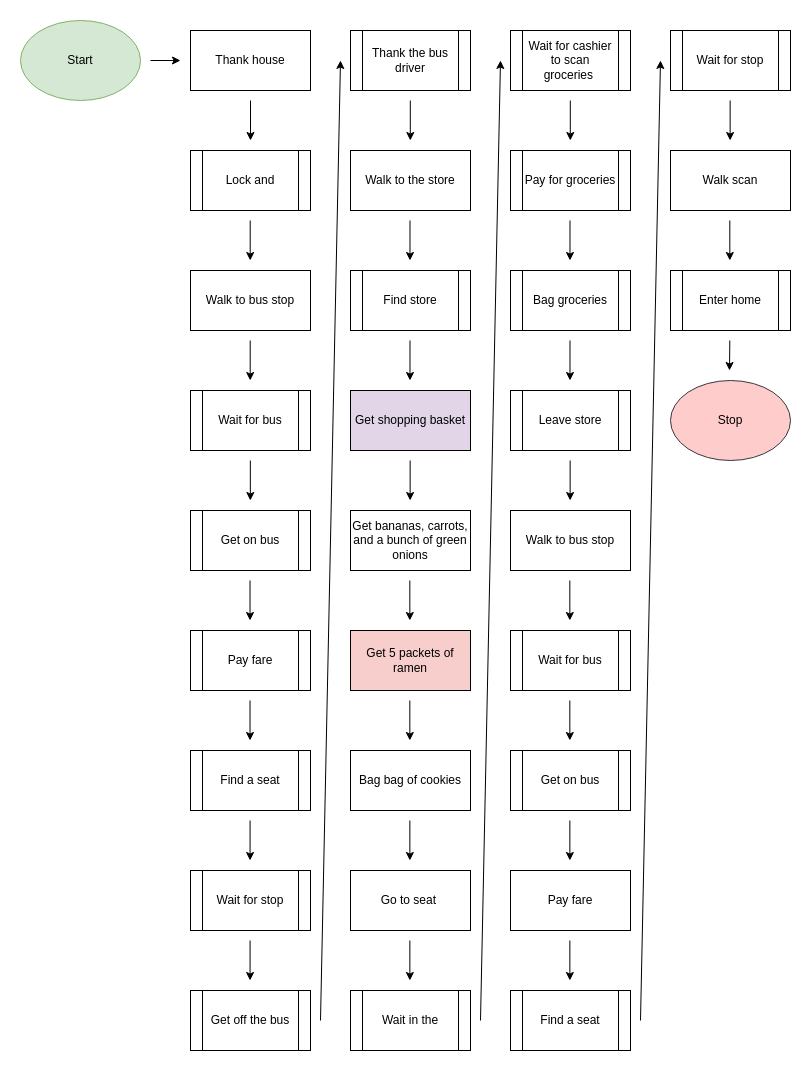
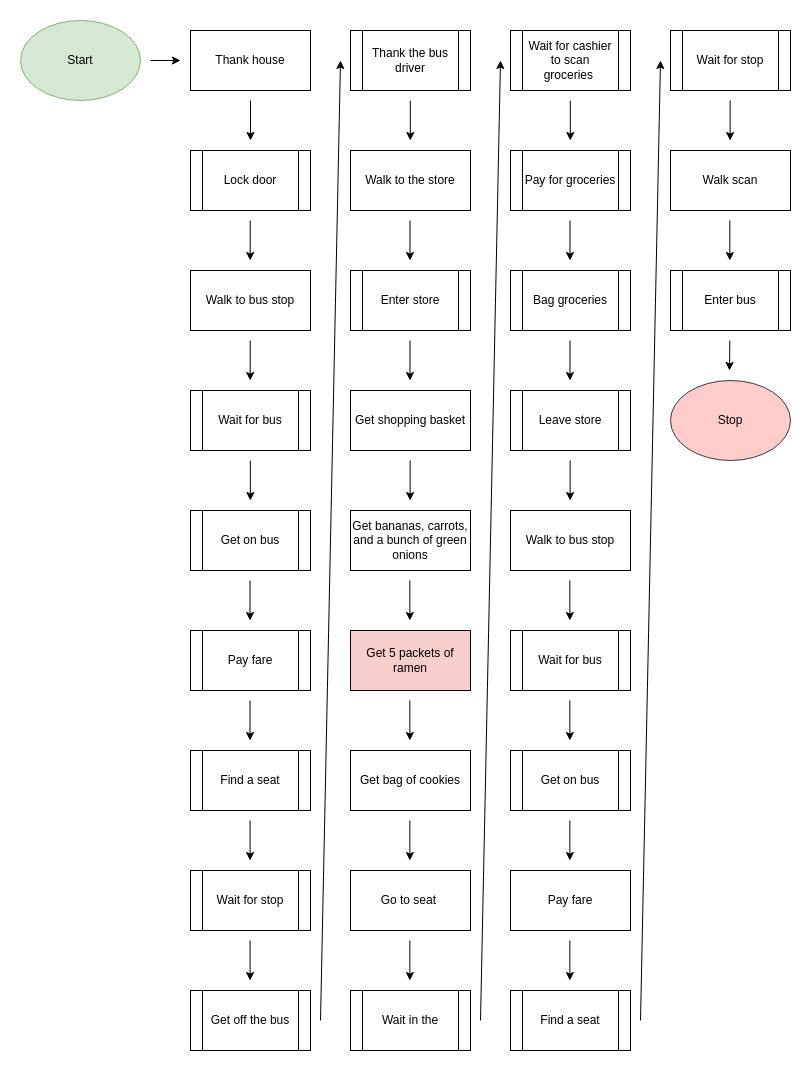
(251, 181) -> (251, 181)
(411, 301) -> (411, 301)
(731, 301) -> (731, 301)
(411, 421) -> (411, 421)
(411, 781) -> (411, 781)
